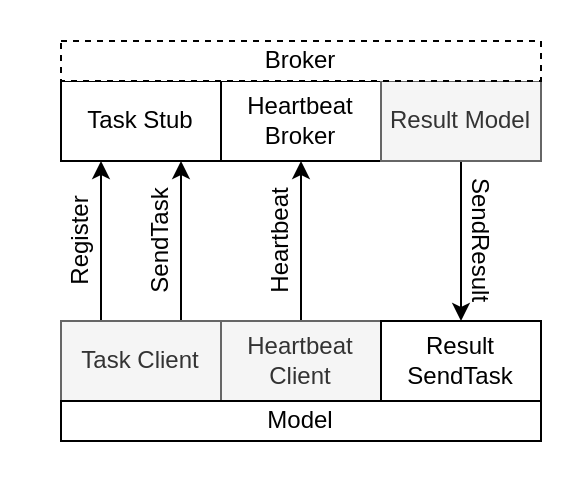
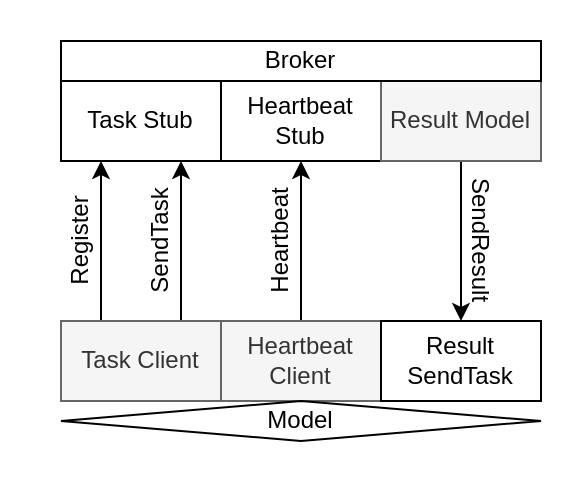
(301, 61) -> (301, 61)
(301, 121) -> (301, 121)
(301, 421) -> (301, 421)
